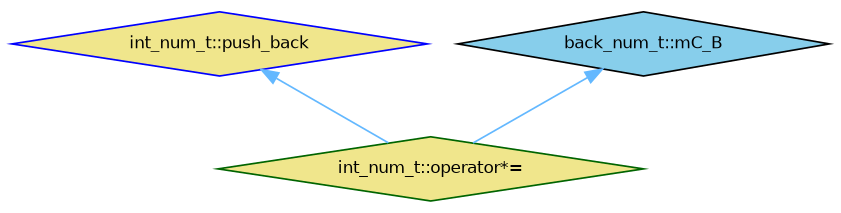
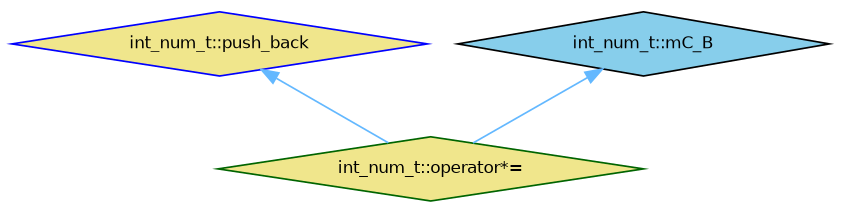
(643, 44) -> (643, 44)
